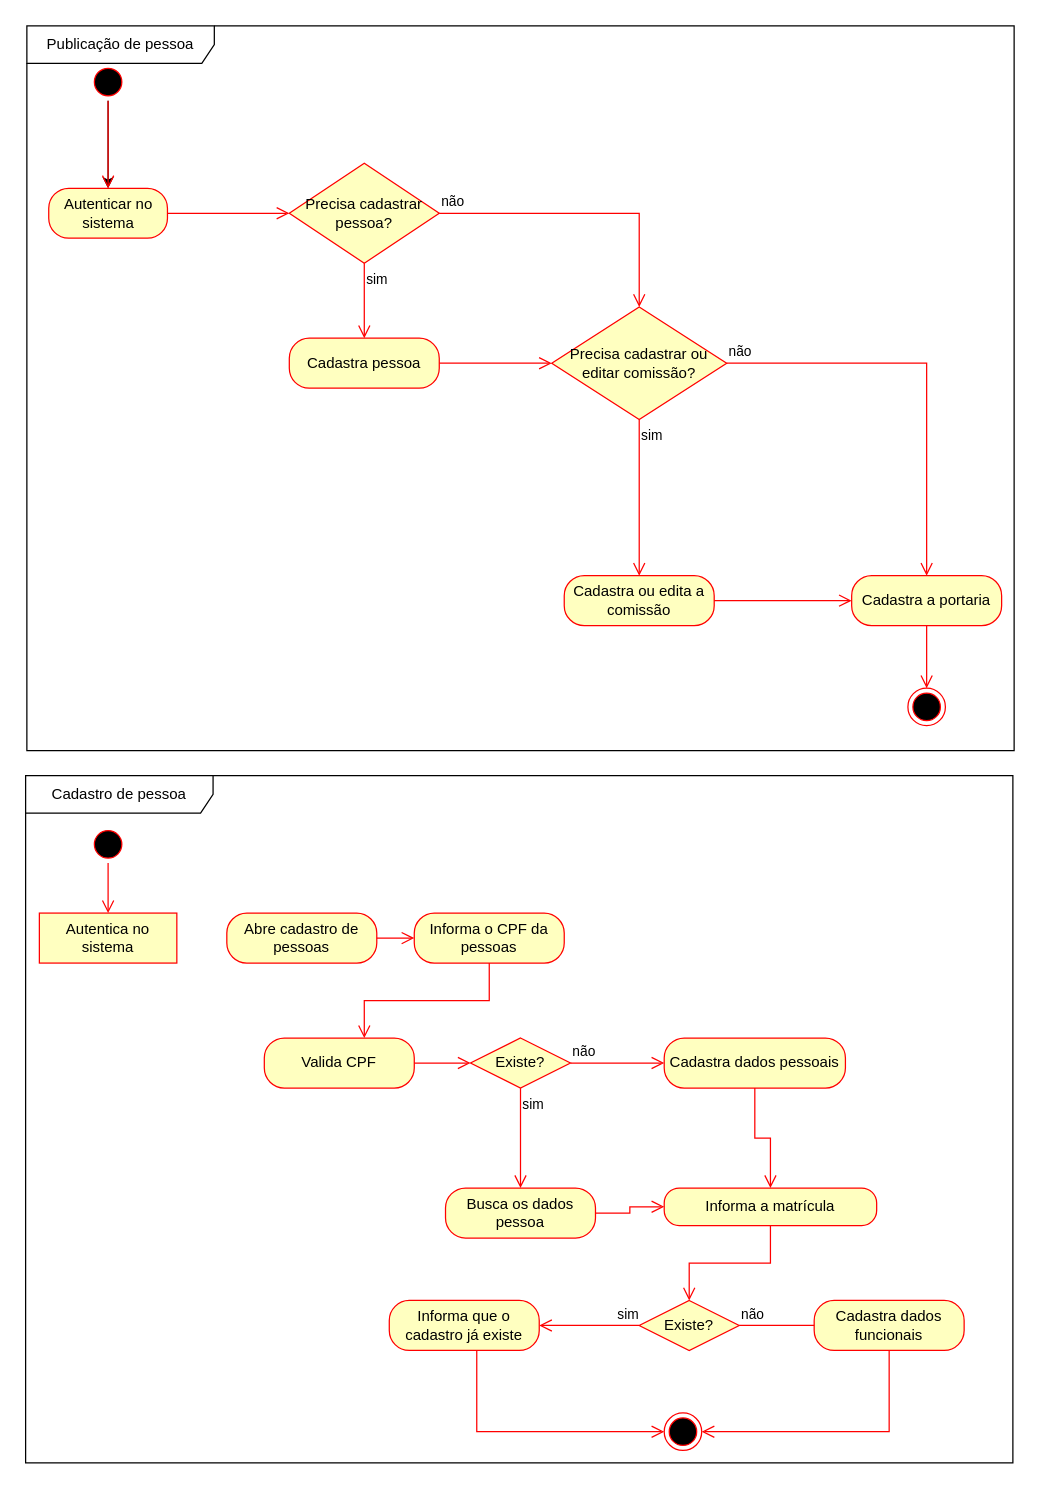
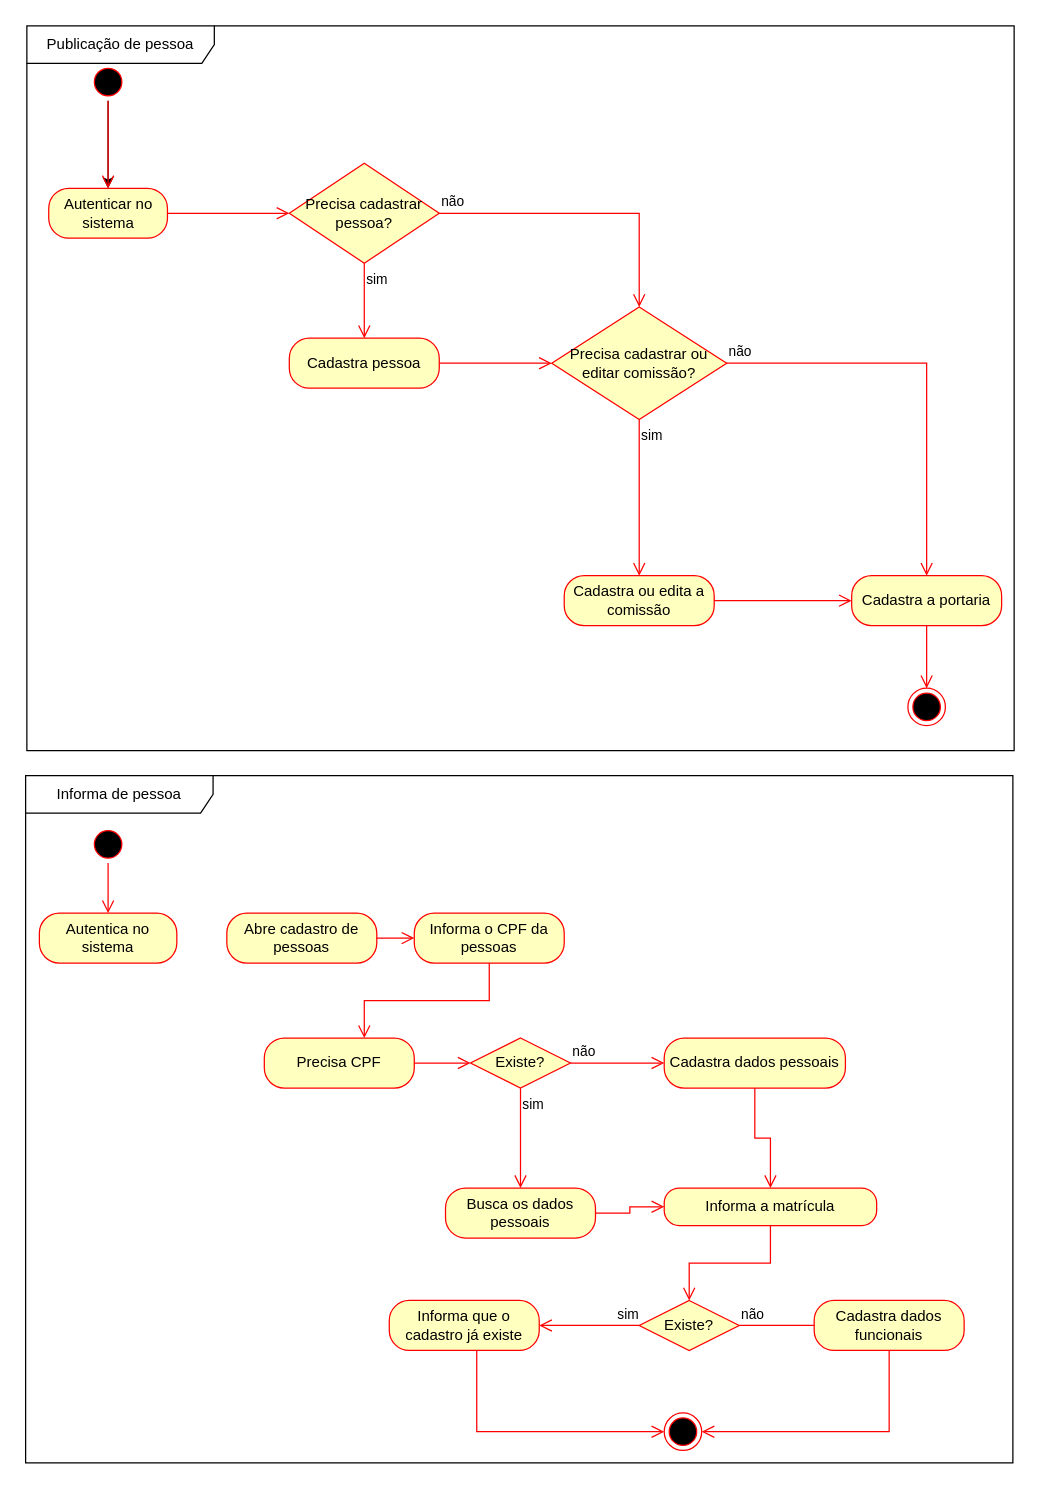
(119, 794) -> (119, 794)
(108, 938) -> (108, 938)
(339, 1063) -> (339, 1063)
(521, 1213) -> (521, 1213)
